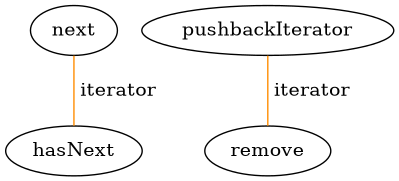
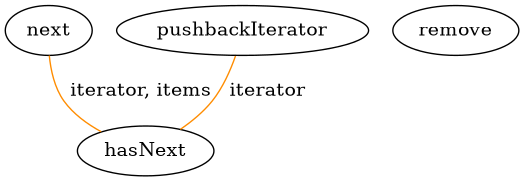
(115, 91) -> (138, 91)
(268, 91) -> (215, 98)
